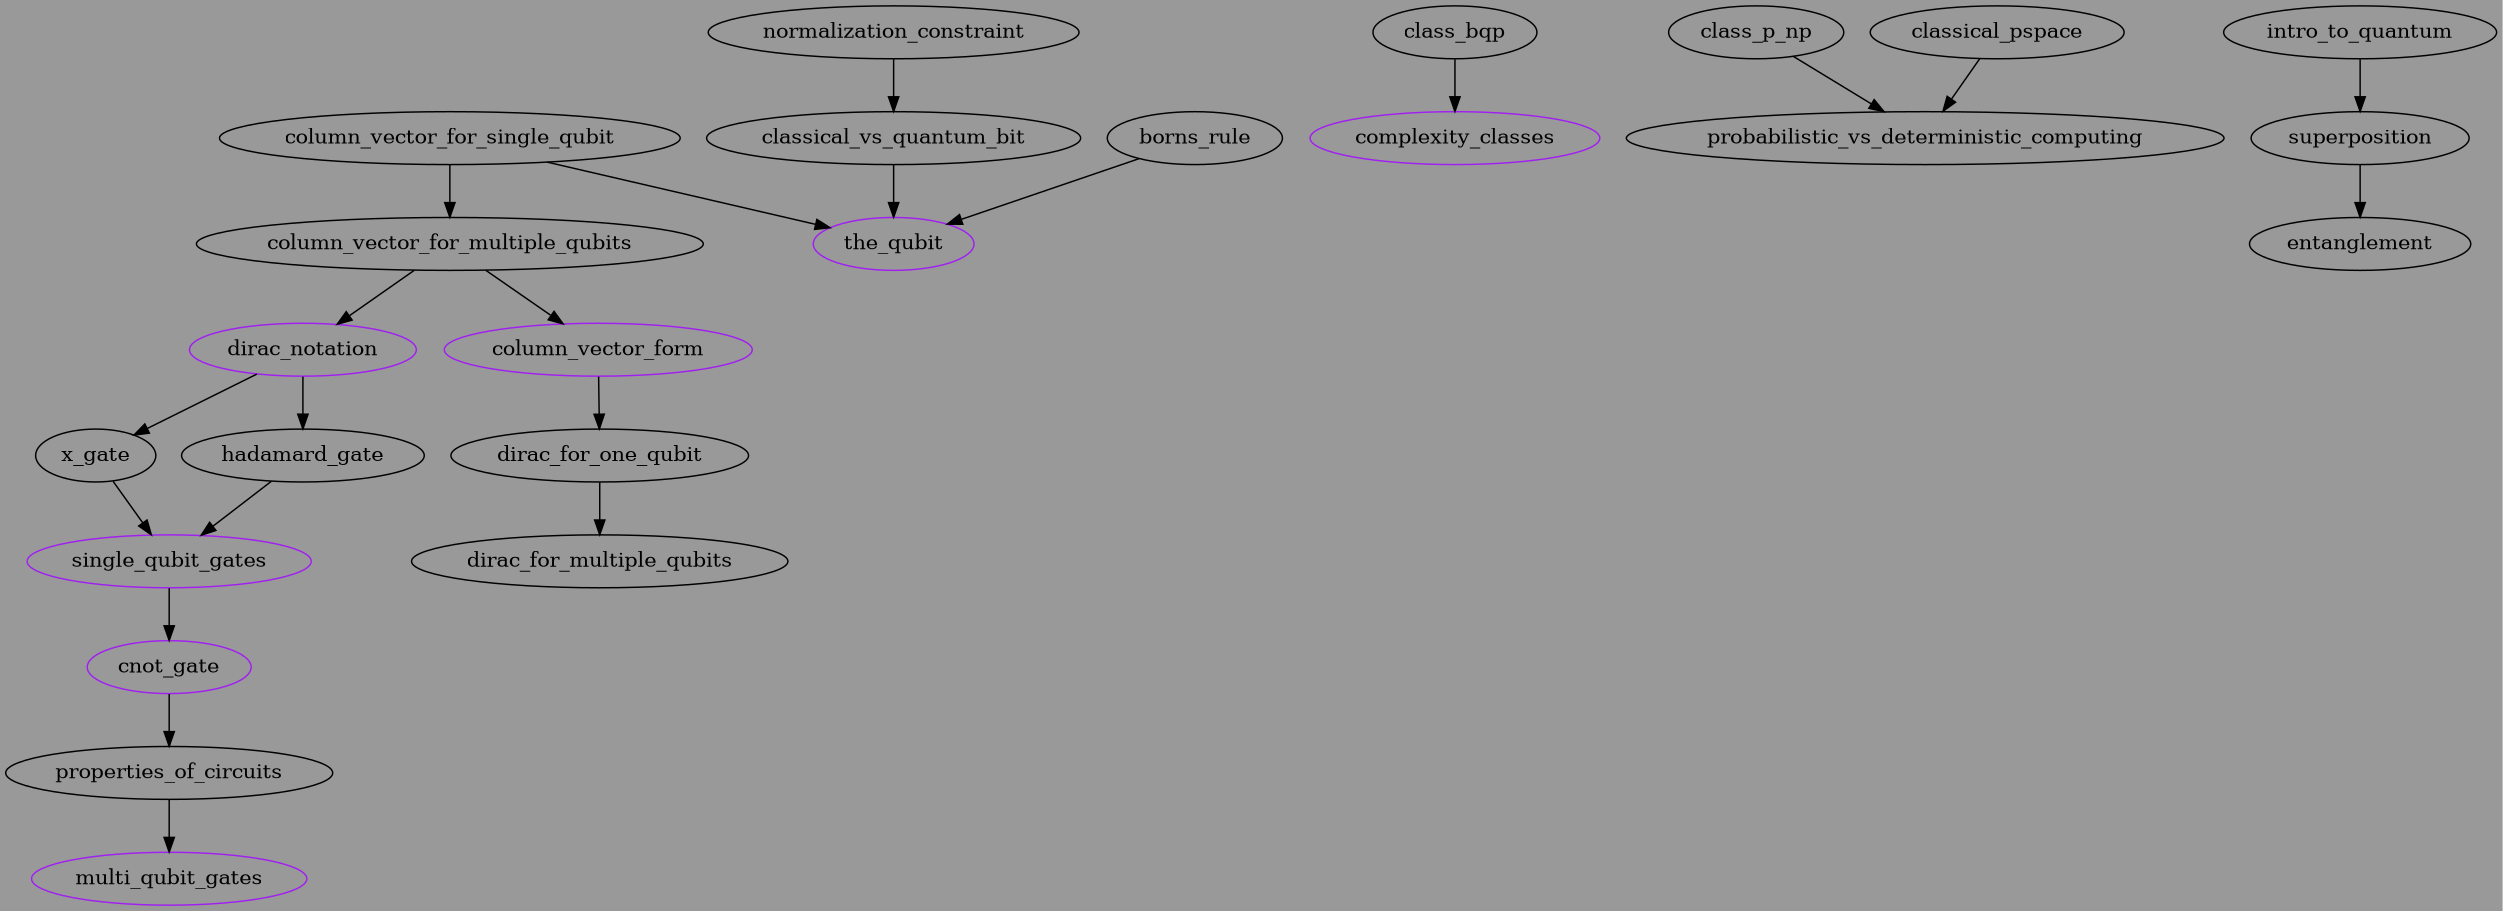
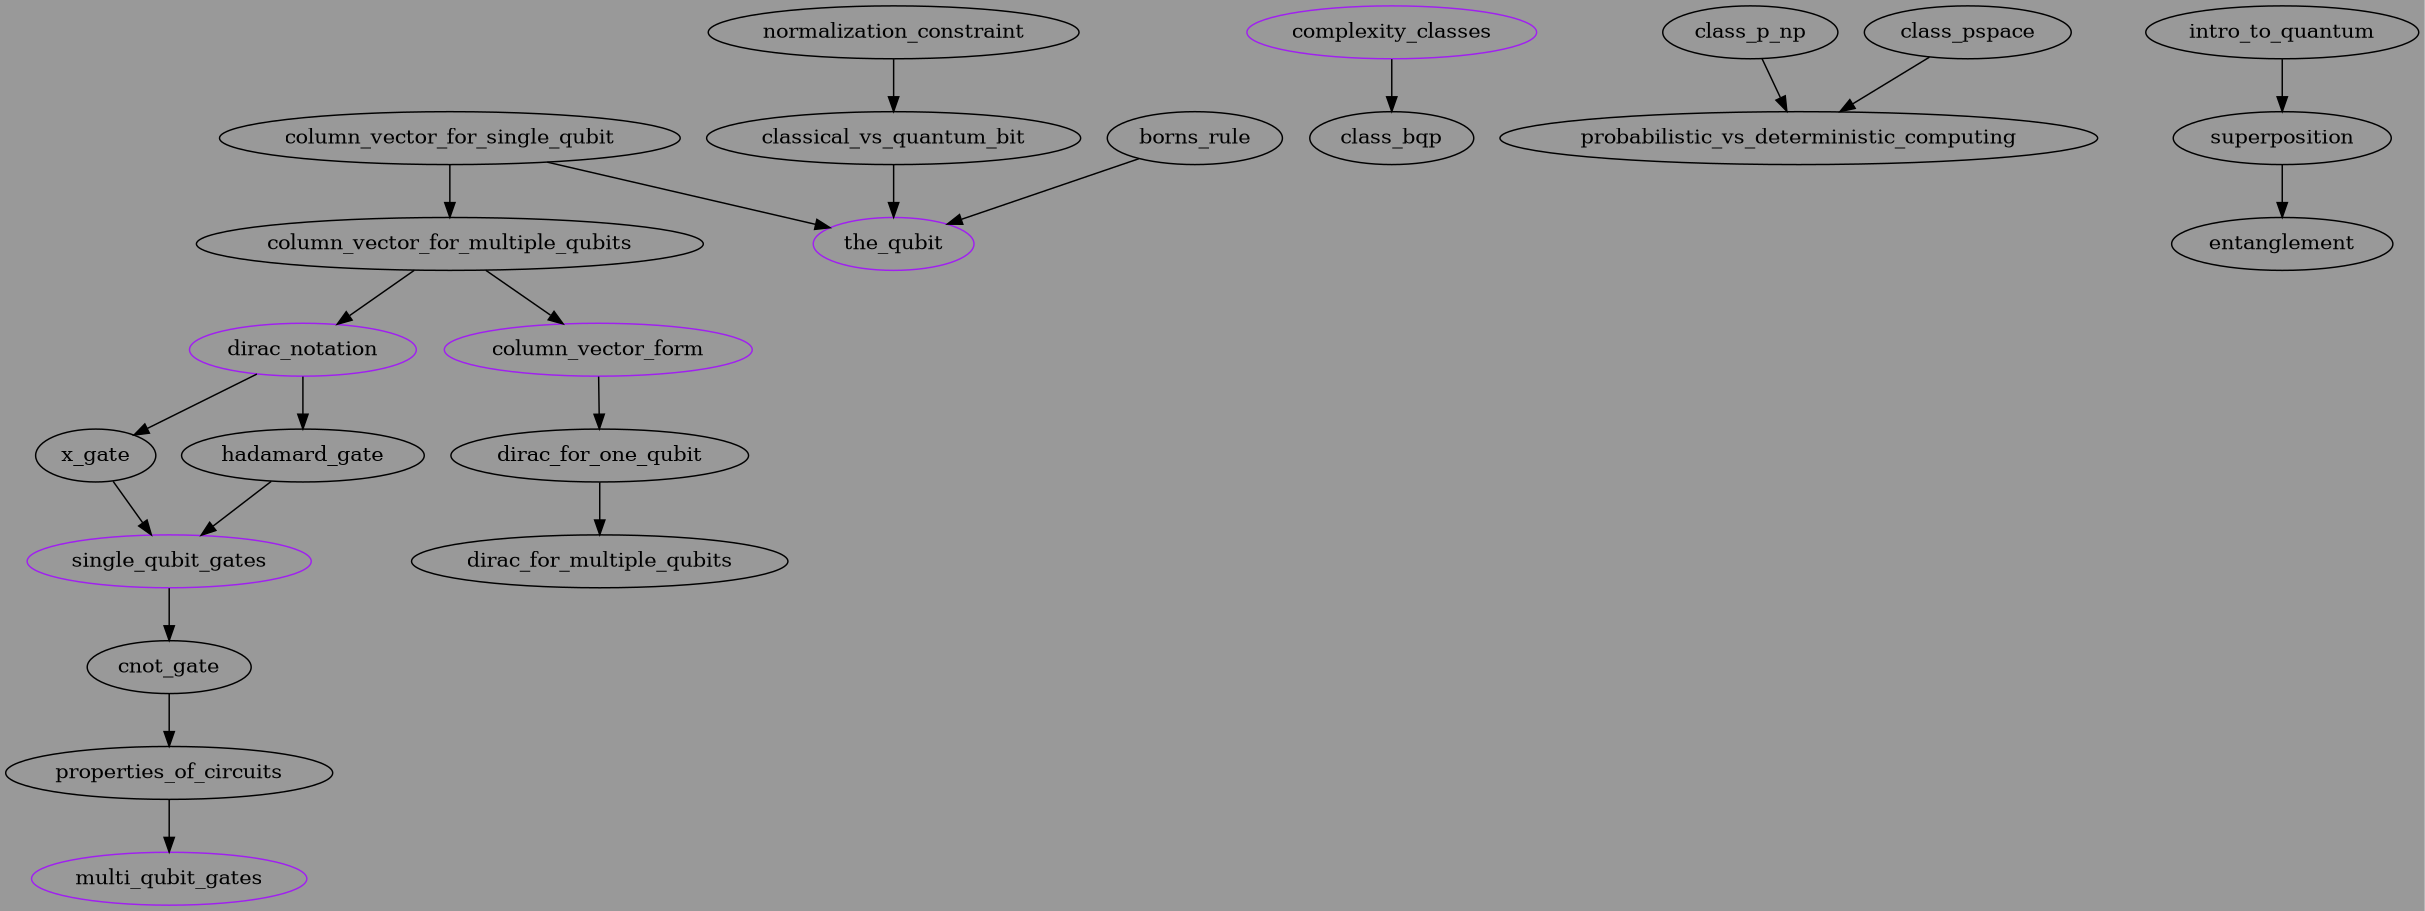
(1997, 32) -> (1968, 32)
(1455, 78) -> (1392, 78)
(169, 667) -> (169, 667)
